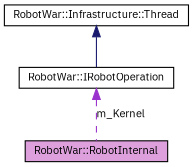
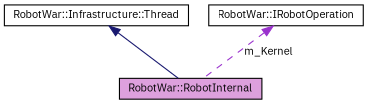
(96, 52) -> (148, 56)
